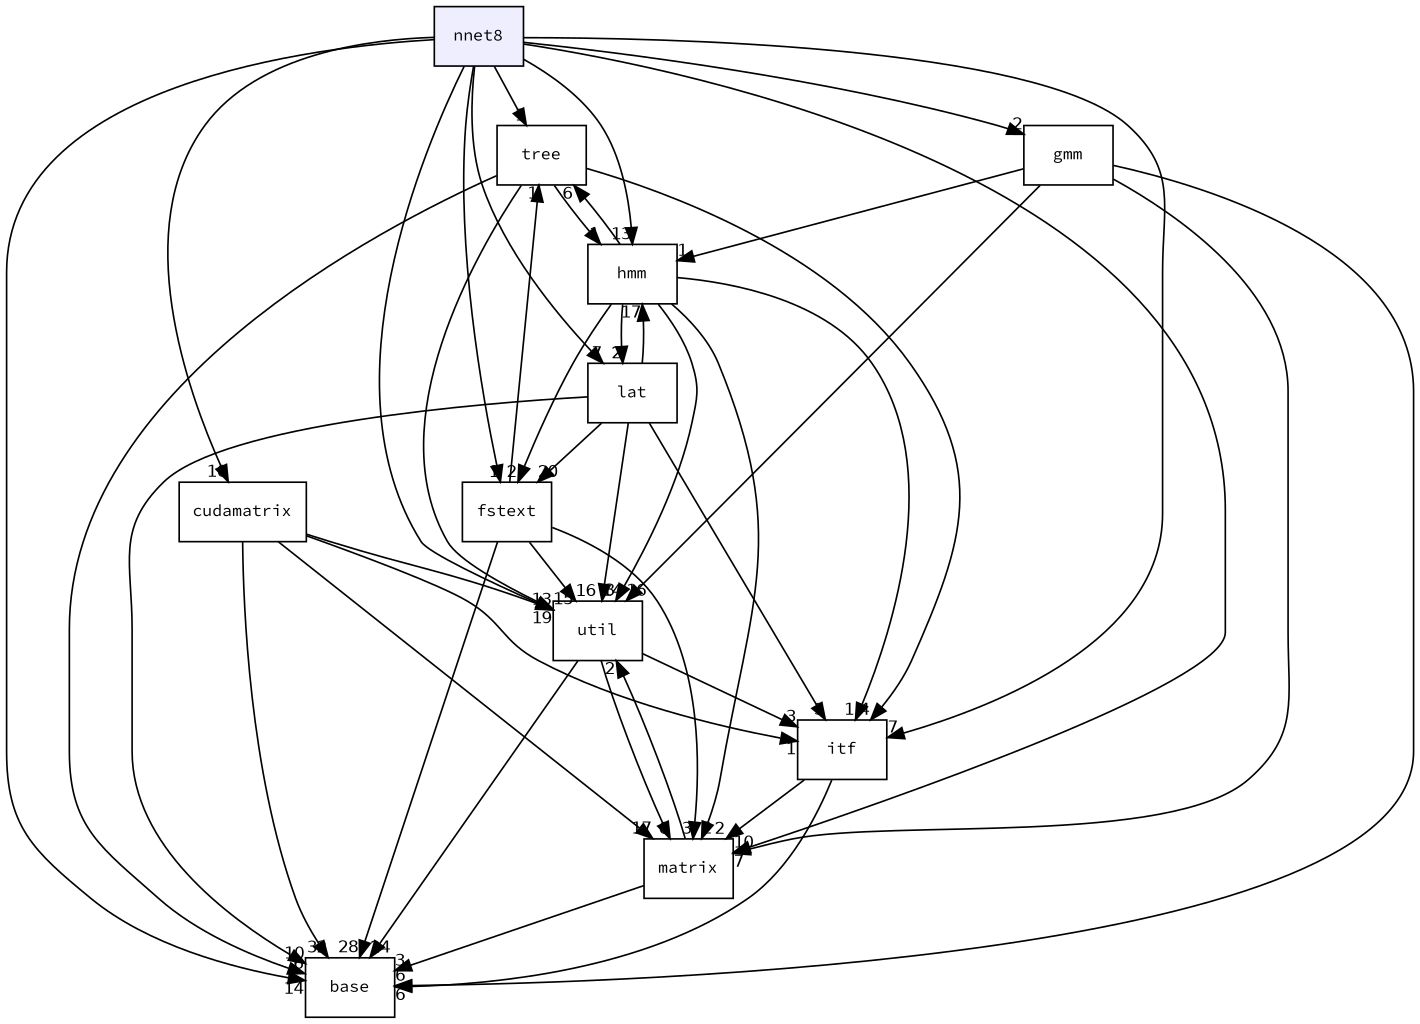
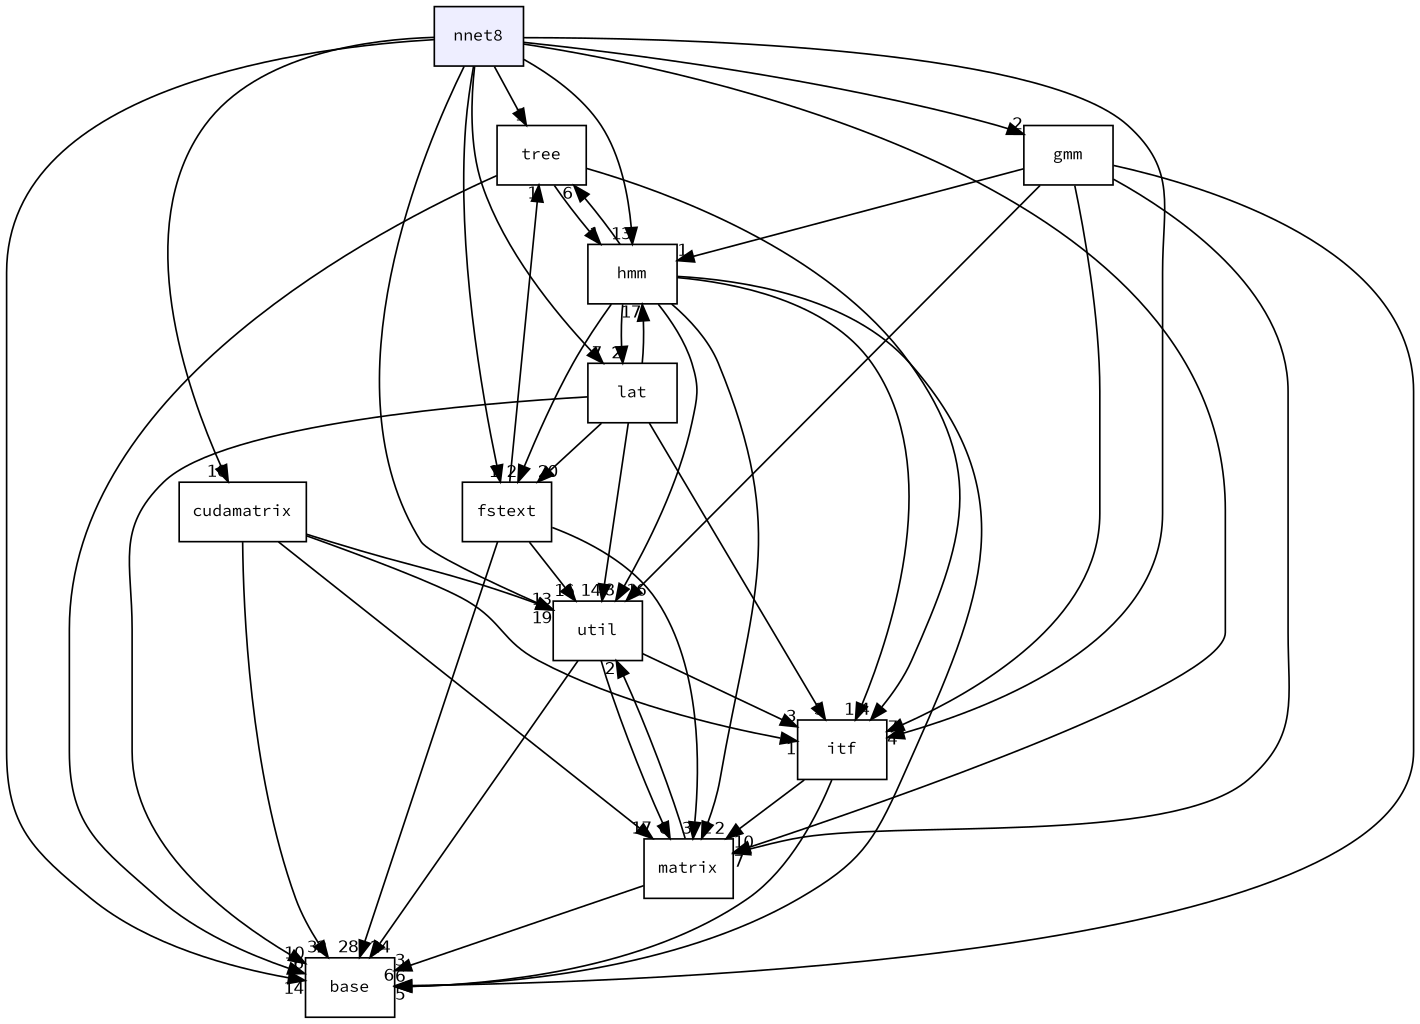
(428, 398) -> none
none -> (1100, 501)
none -> (942, 686)
